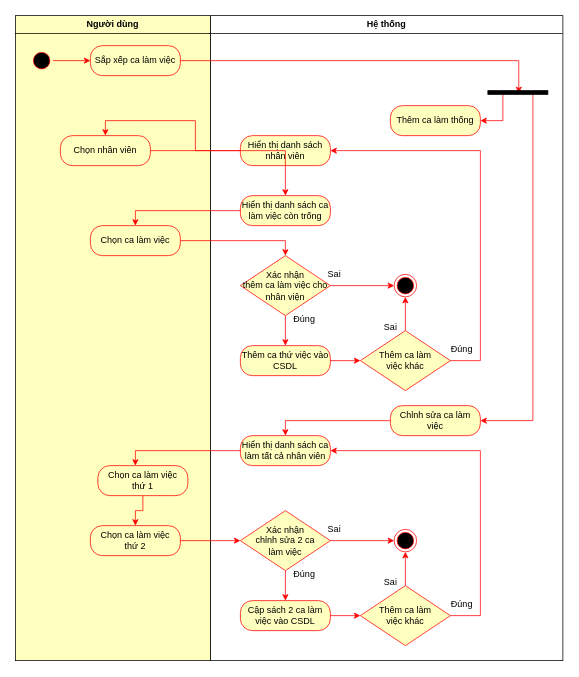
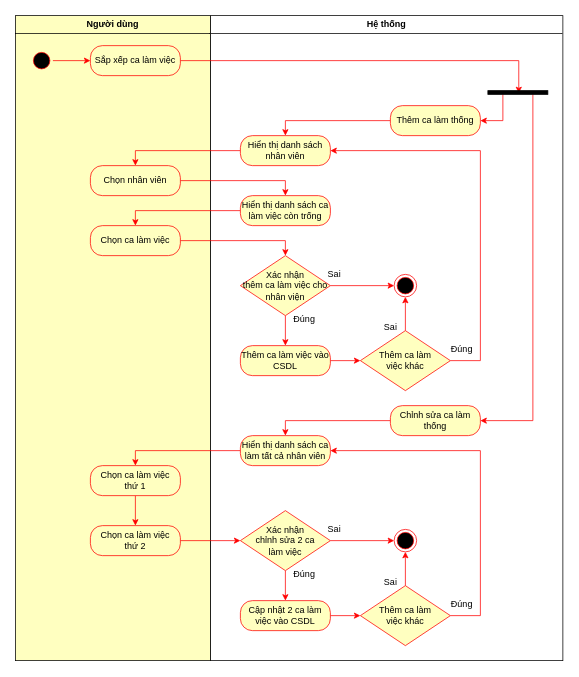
none -> (333, 120)
(105, 150) -> (135, 180)
(285, 360) -> (285, 360)
(435, 420) -> (435, 420)
(143, 480) -> (135, 480)
(285, 615) -> (285, 615)
